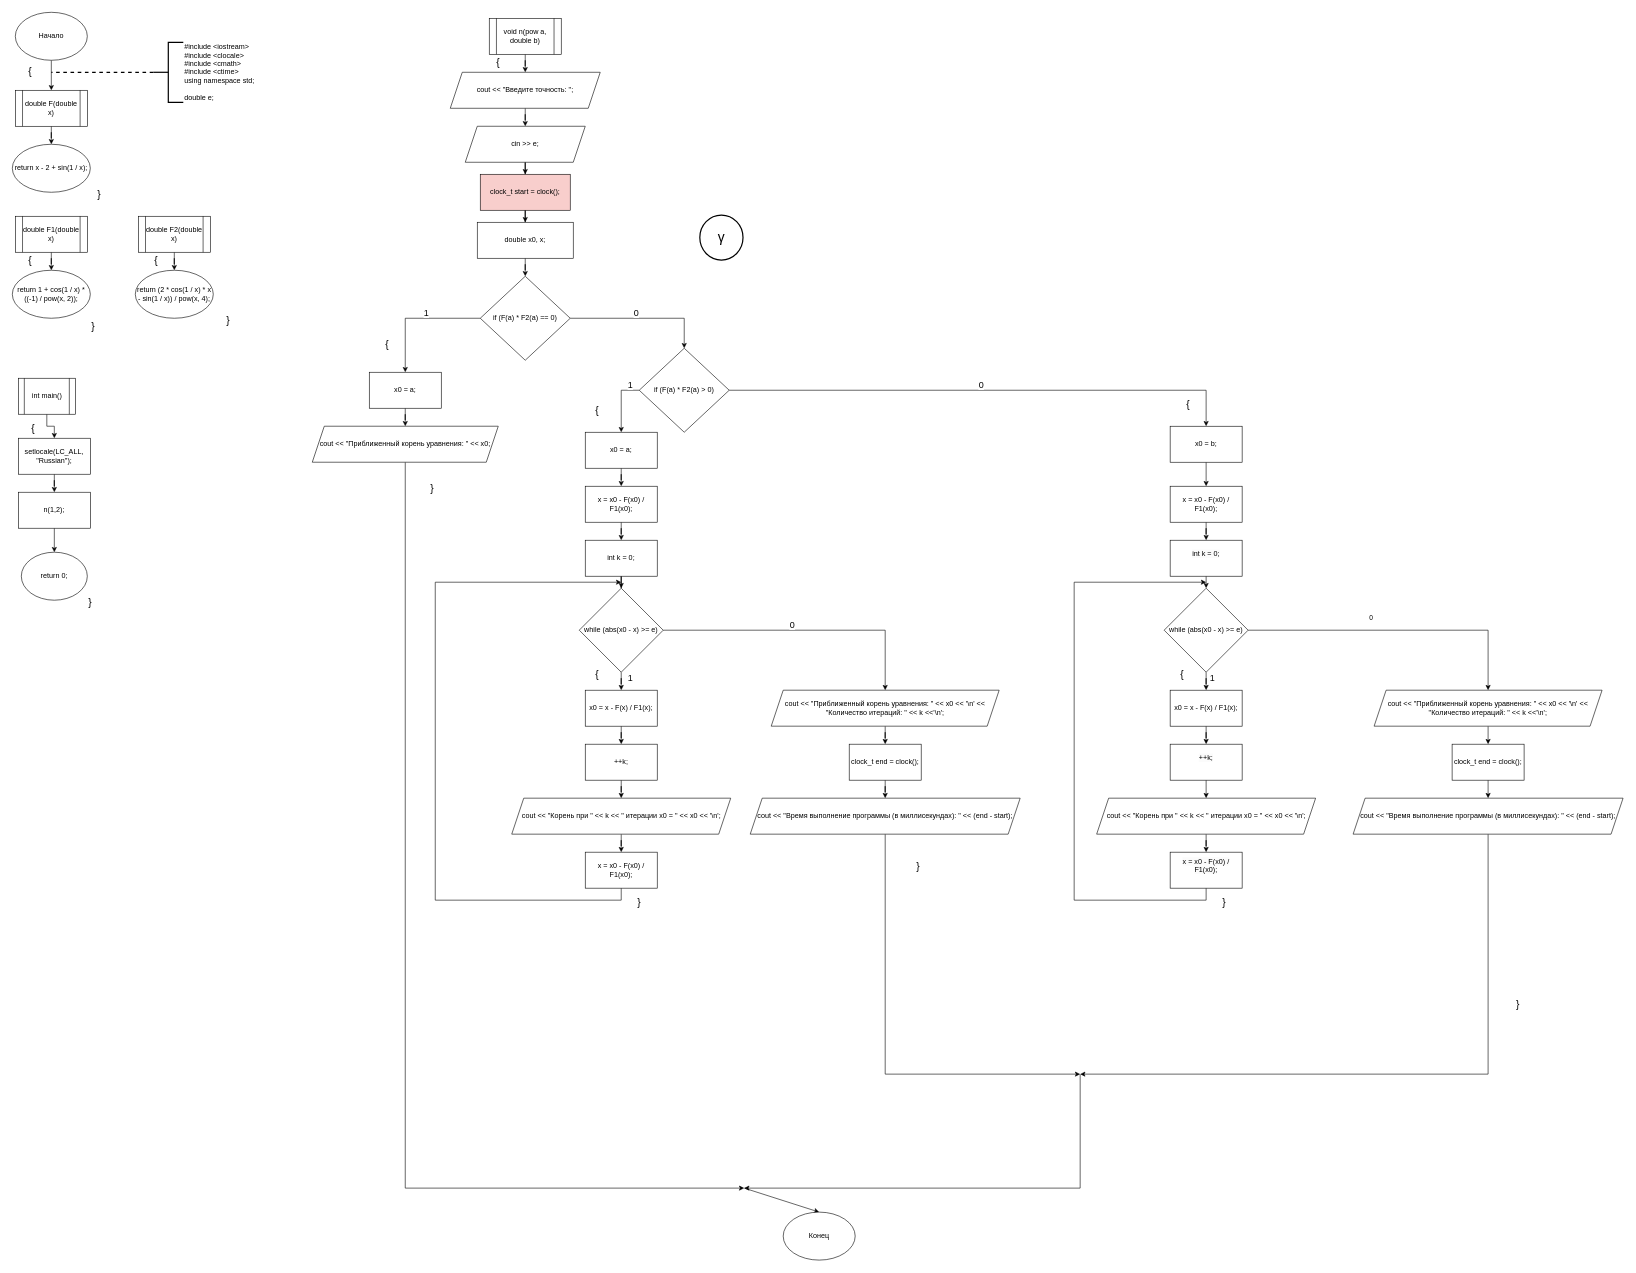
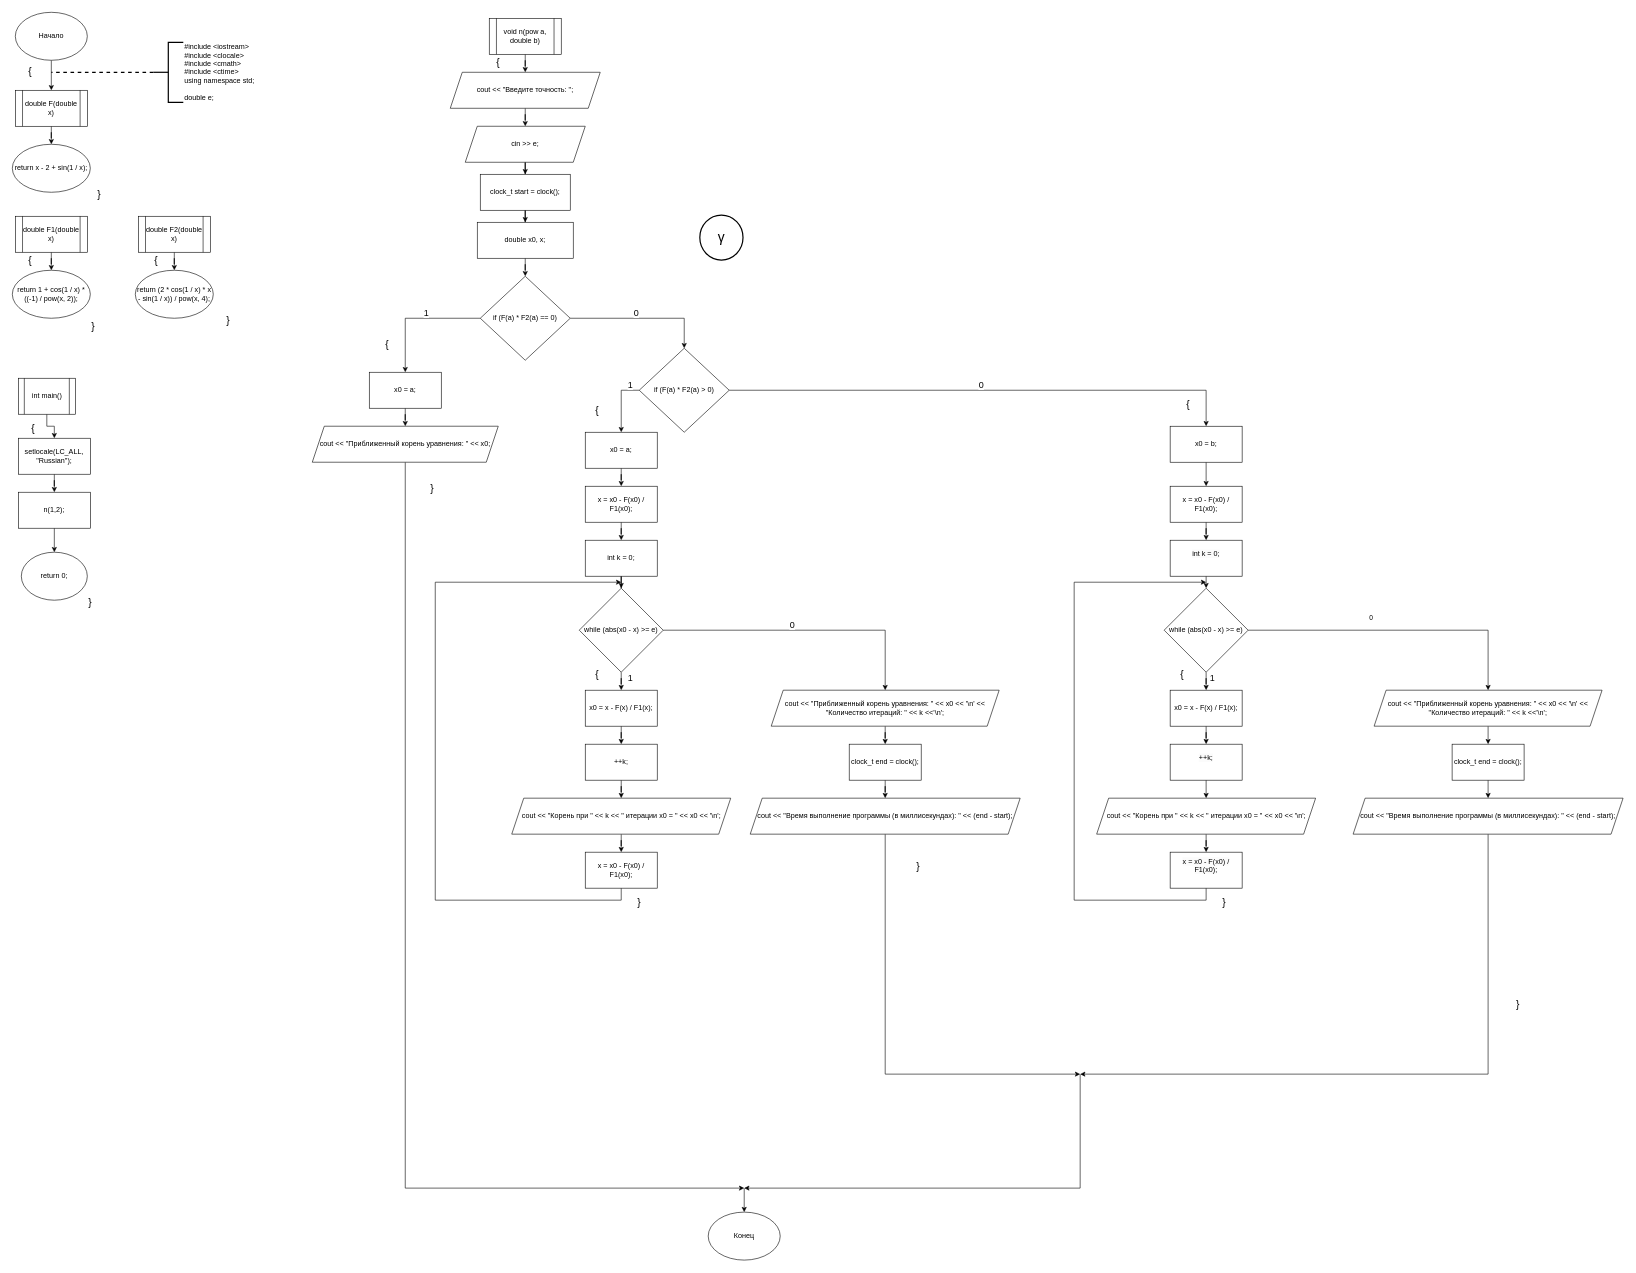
(525, 192) -> (525, 192)
(819, 1236) -> (744, 1236)
